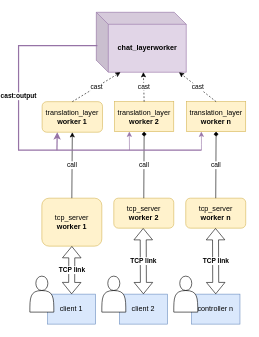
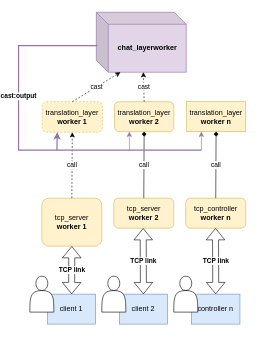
(202, 90) -> none
(72, 117) -> (72, 117)
(144, 117) -> (144, 117)
(72, 168) -> (72, 168)
(216, 213) -> (216, 213)
